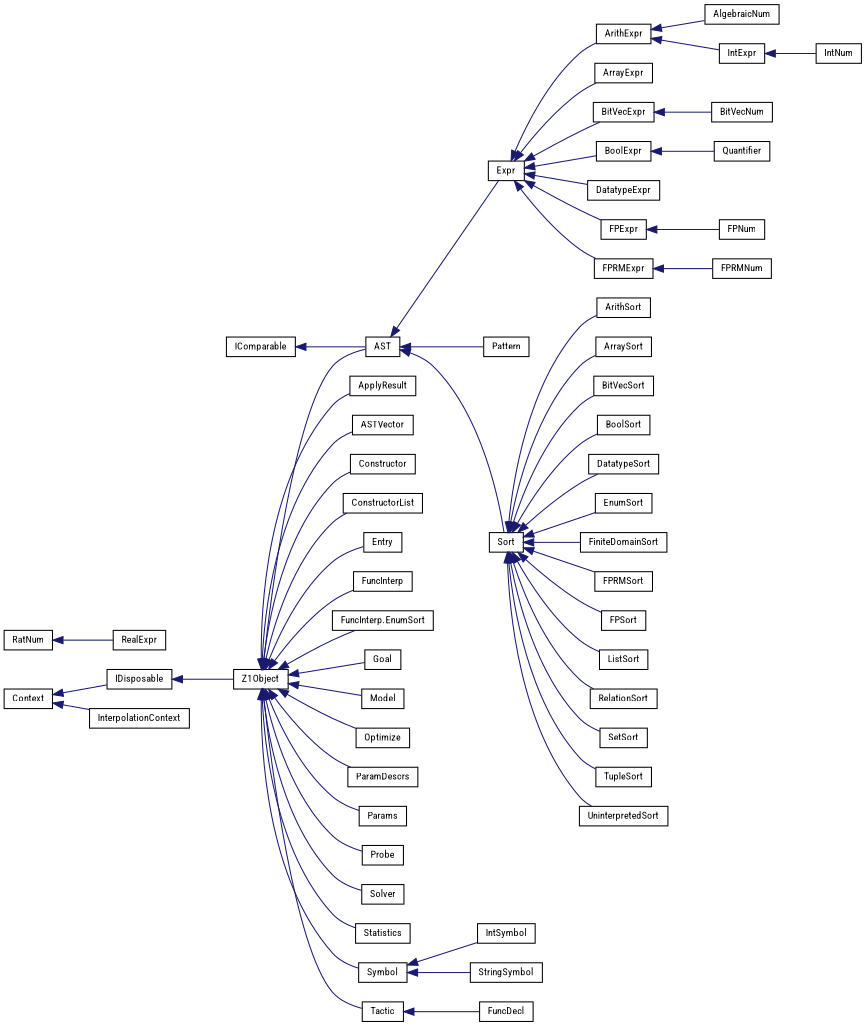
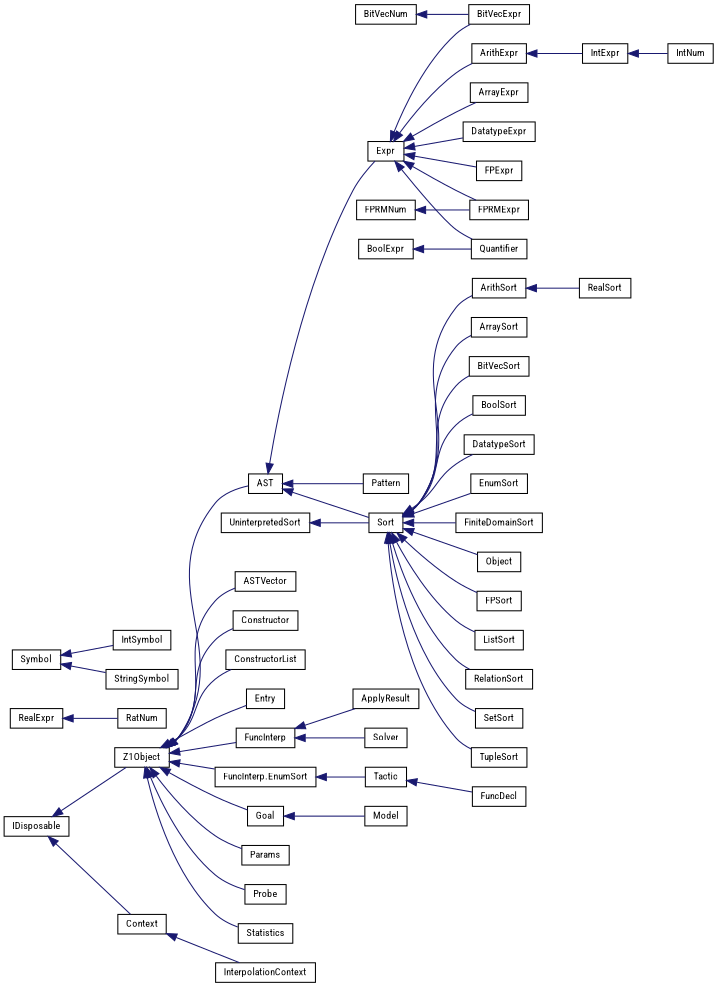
(742, 14) -> none
(688, 112) -> (448, 14)
(565, 161) -> (429, 202)
(742, 230) -> none
(688, 269) -> (448, 210)
none -> (605, 288)
(261, 347) -> none
(278, 516) -> (330, 717)
(624, 581) -> (499, 562)
(88, 640) -> (95, 718)
(85, 689) -> (93, 879)
(330, 690) -> (330, 816)
(528, 693) -> (345, 523)
(383, 738) -> none
(383, 777) -> none
(291, 808) -> (335, 738)
(278, 840) -> none
(303, 923) -> (346, 777)
